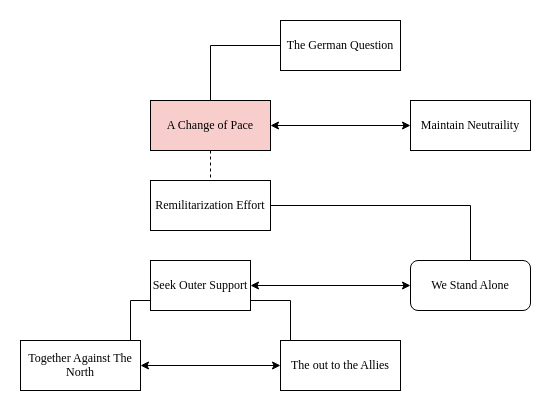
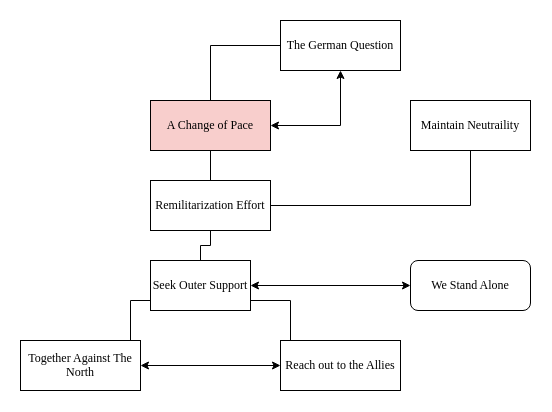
(371, 126) -> (341, 102)
(211, 166) -> (211, 166)
(471, 232) -> (471, 180)
none -> (206, 246)
(341, 366) -> (341, 366)
